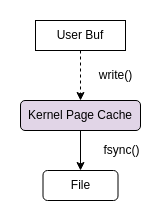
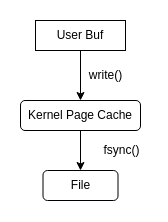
(81, 73) -> (81, 73)
(116, 76) -> (106, 76)
(81, 116) -> (81, 116)
